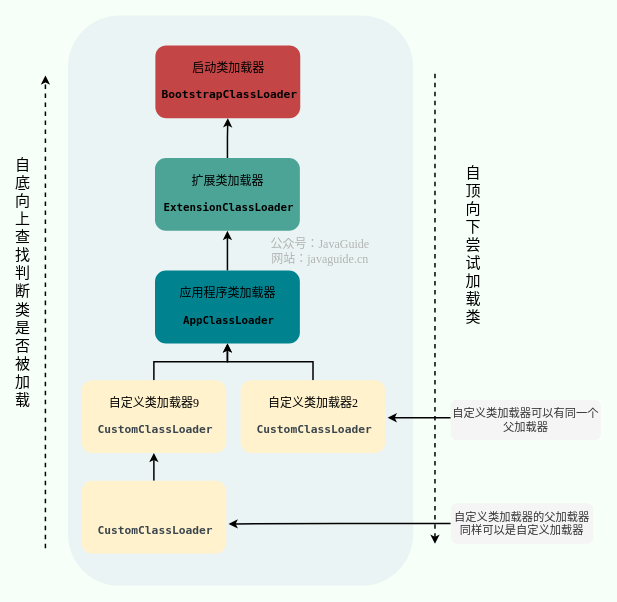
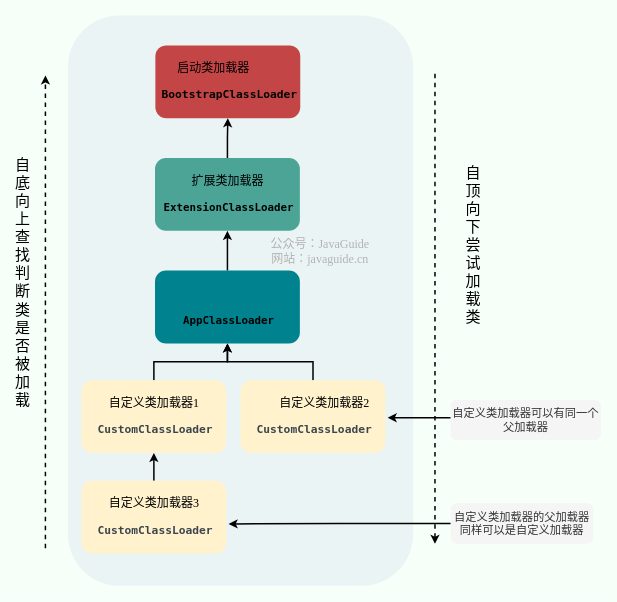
(228, 68) -> (213, 68)
(227, 293) -> none
(154, 402) -> (154, 402)
(313, 402) -> (324, 402)
none -> (154, 503)
